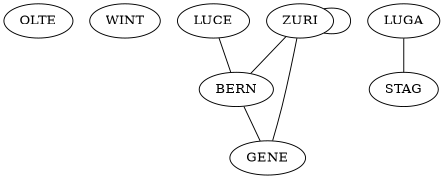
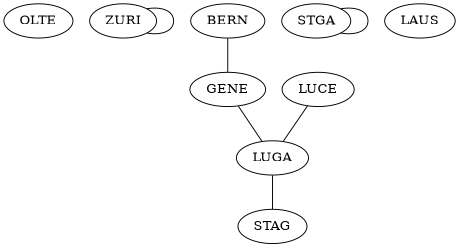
(125, 21) -> none
none -> (316, 21)
none -> (420, 21)
(225, 55) -> (295, 123)
(268, 55) -> none
(286, 90) -> (250, 124)
